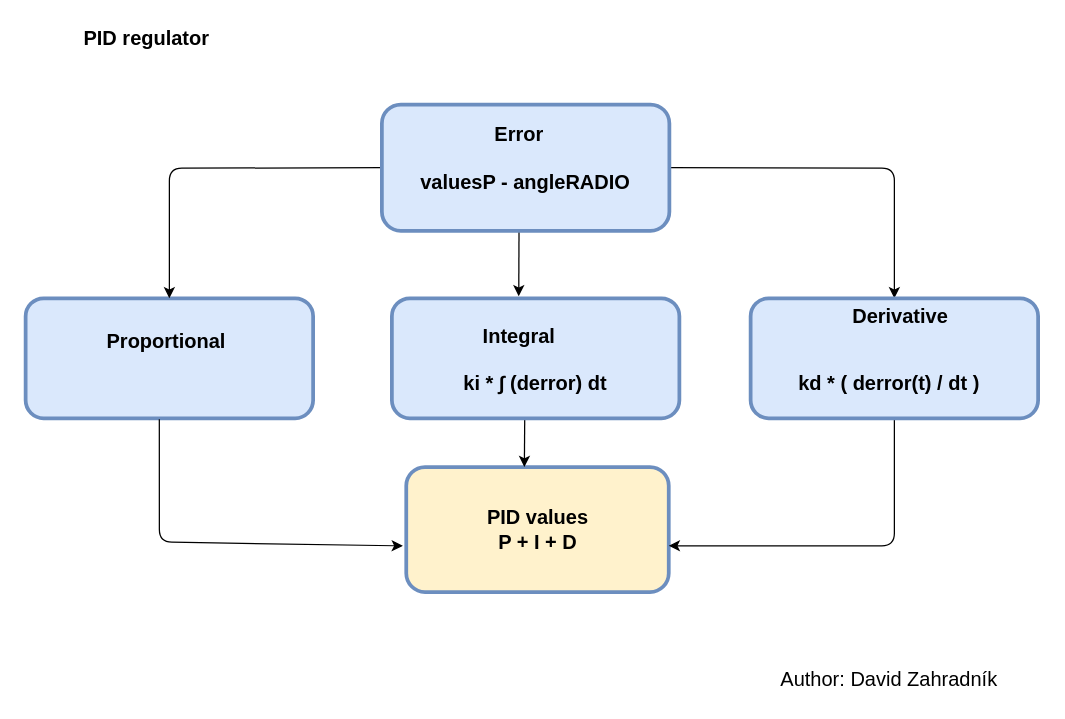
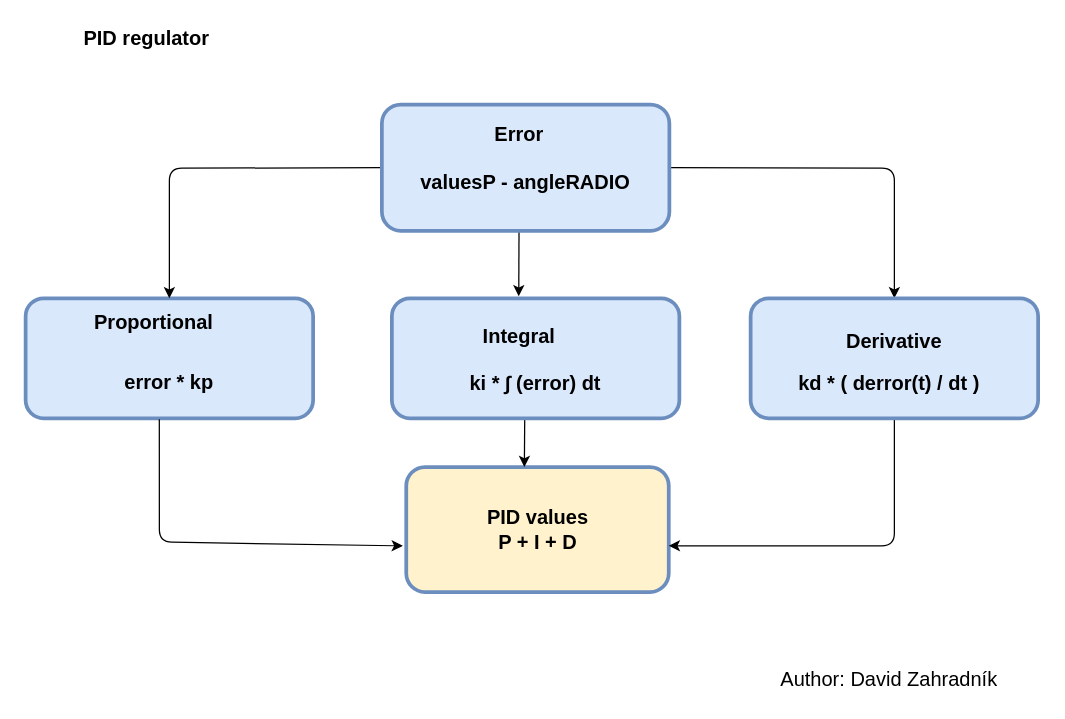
(901, 315) -> (894, 340)
(169, 340) -> (156, 321)
none -> (169, 381)
(536, 383) -> (536, 383)
